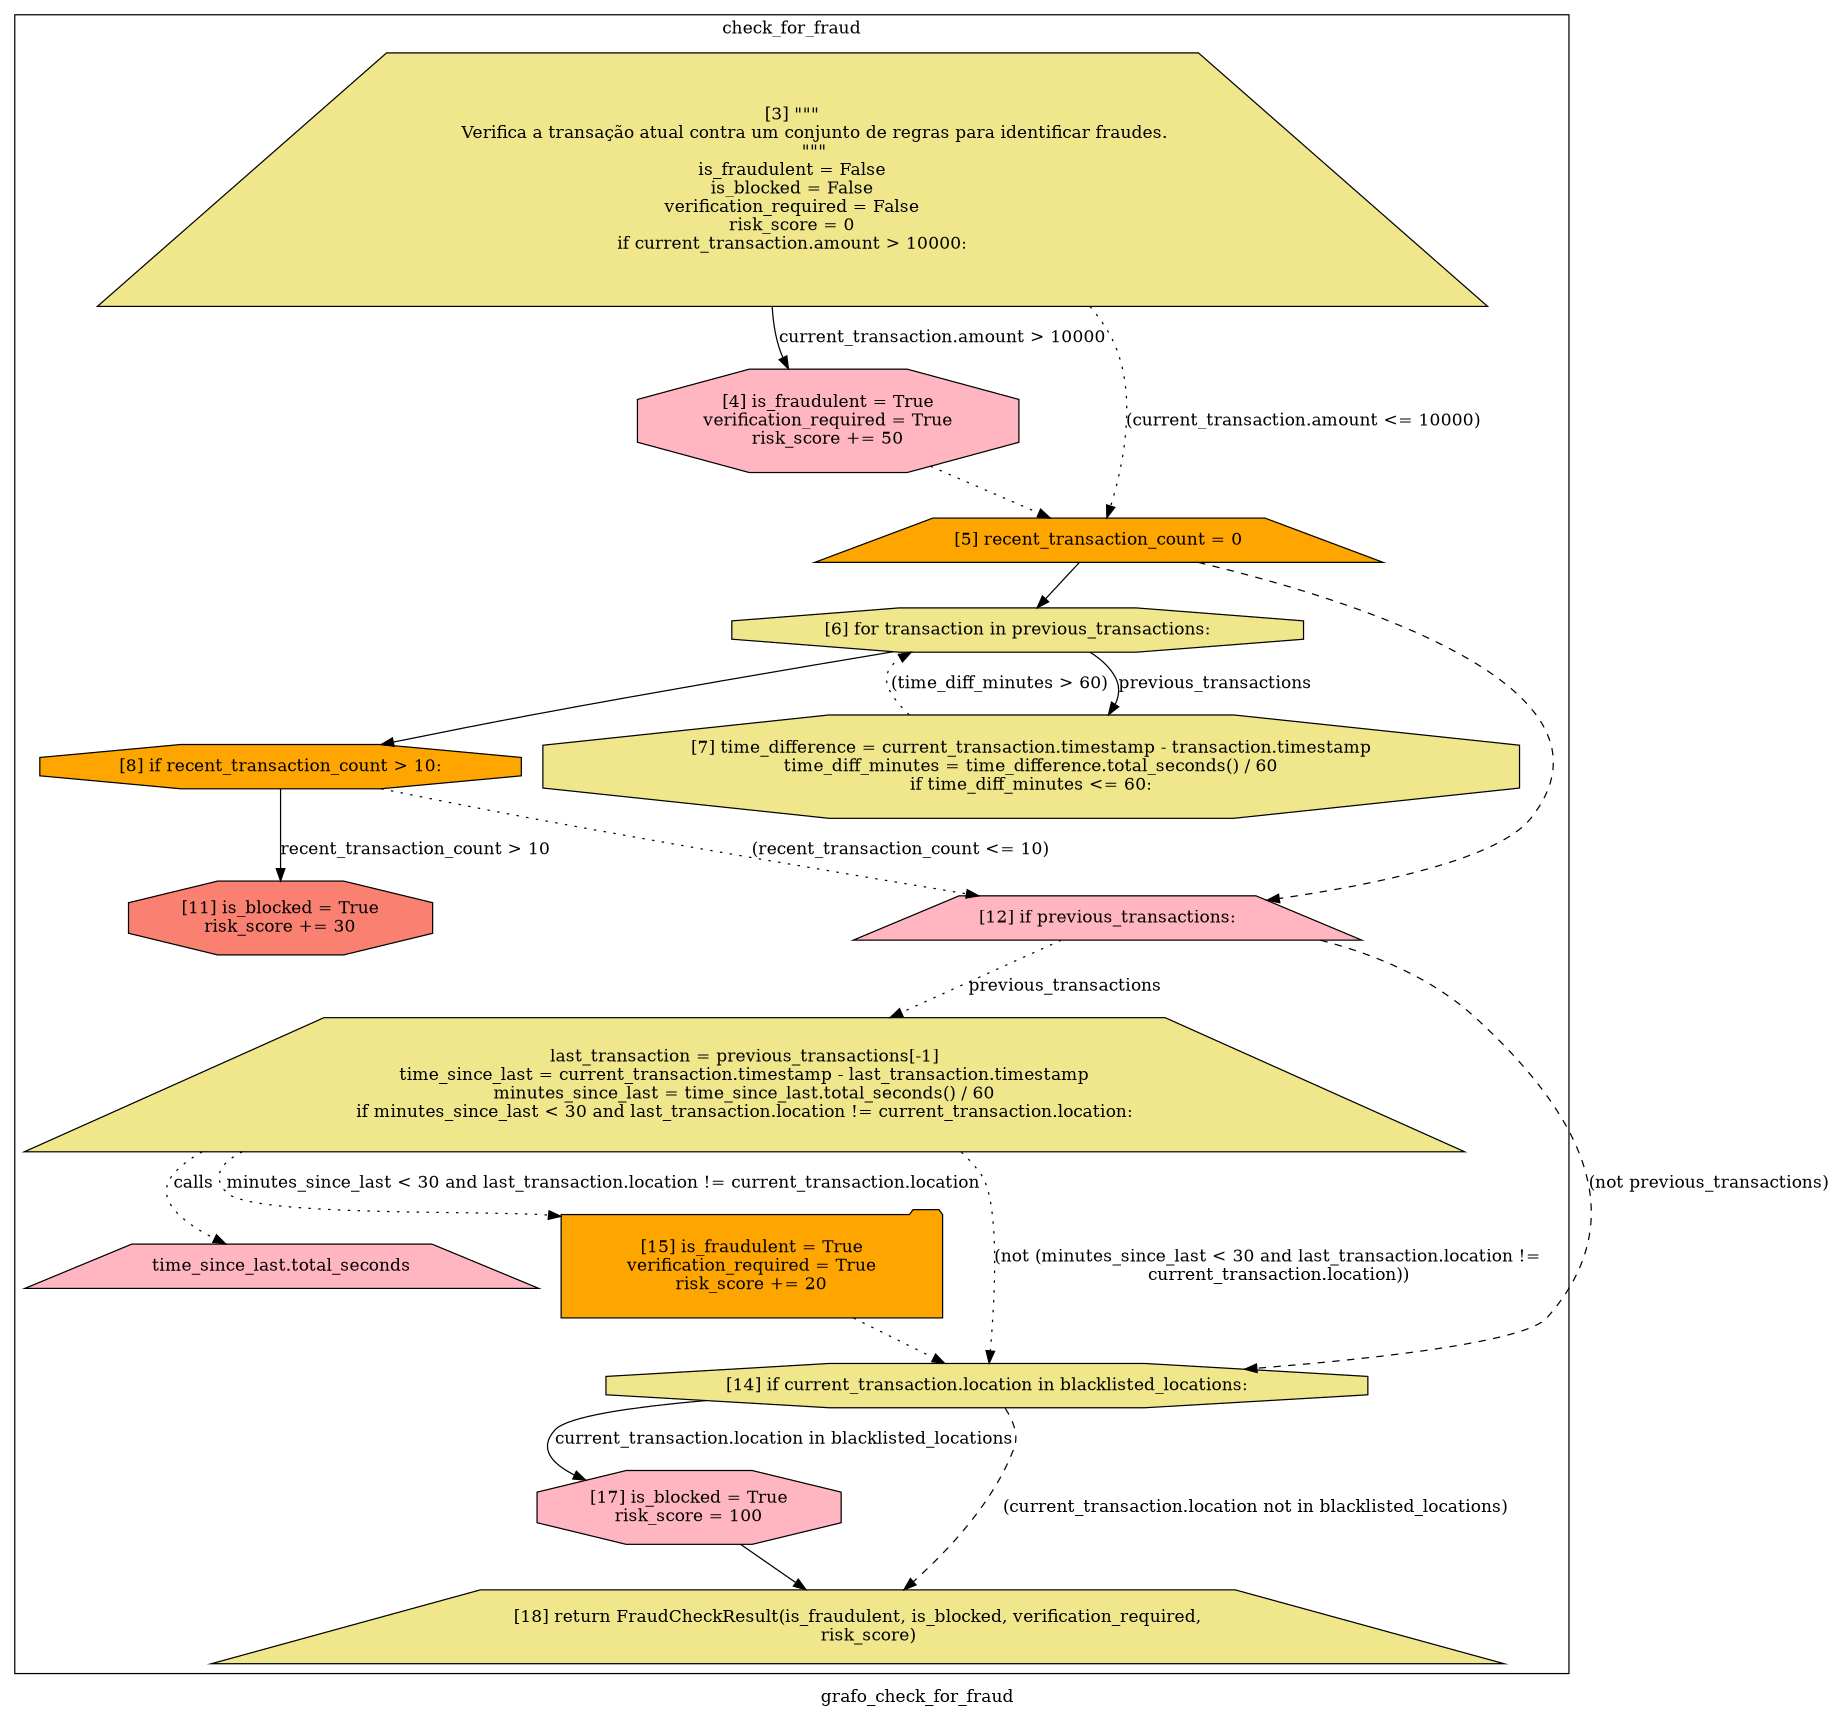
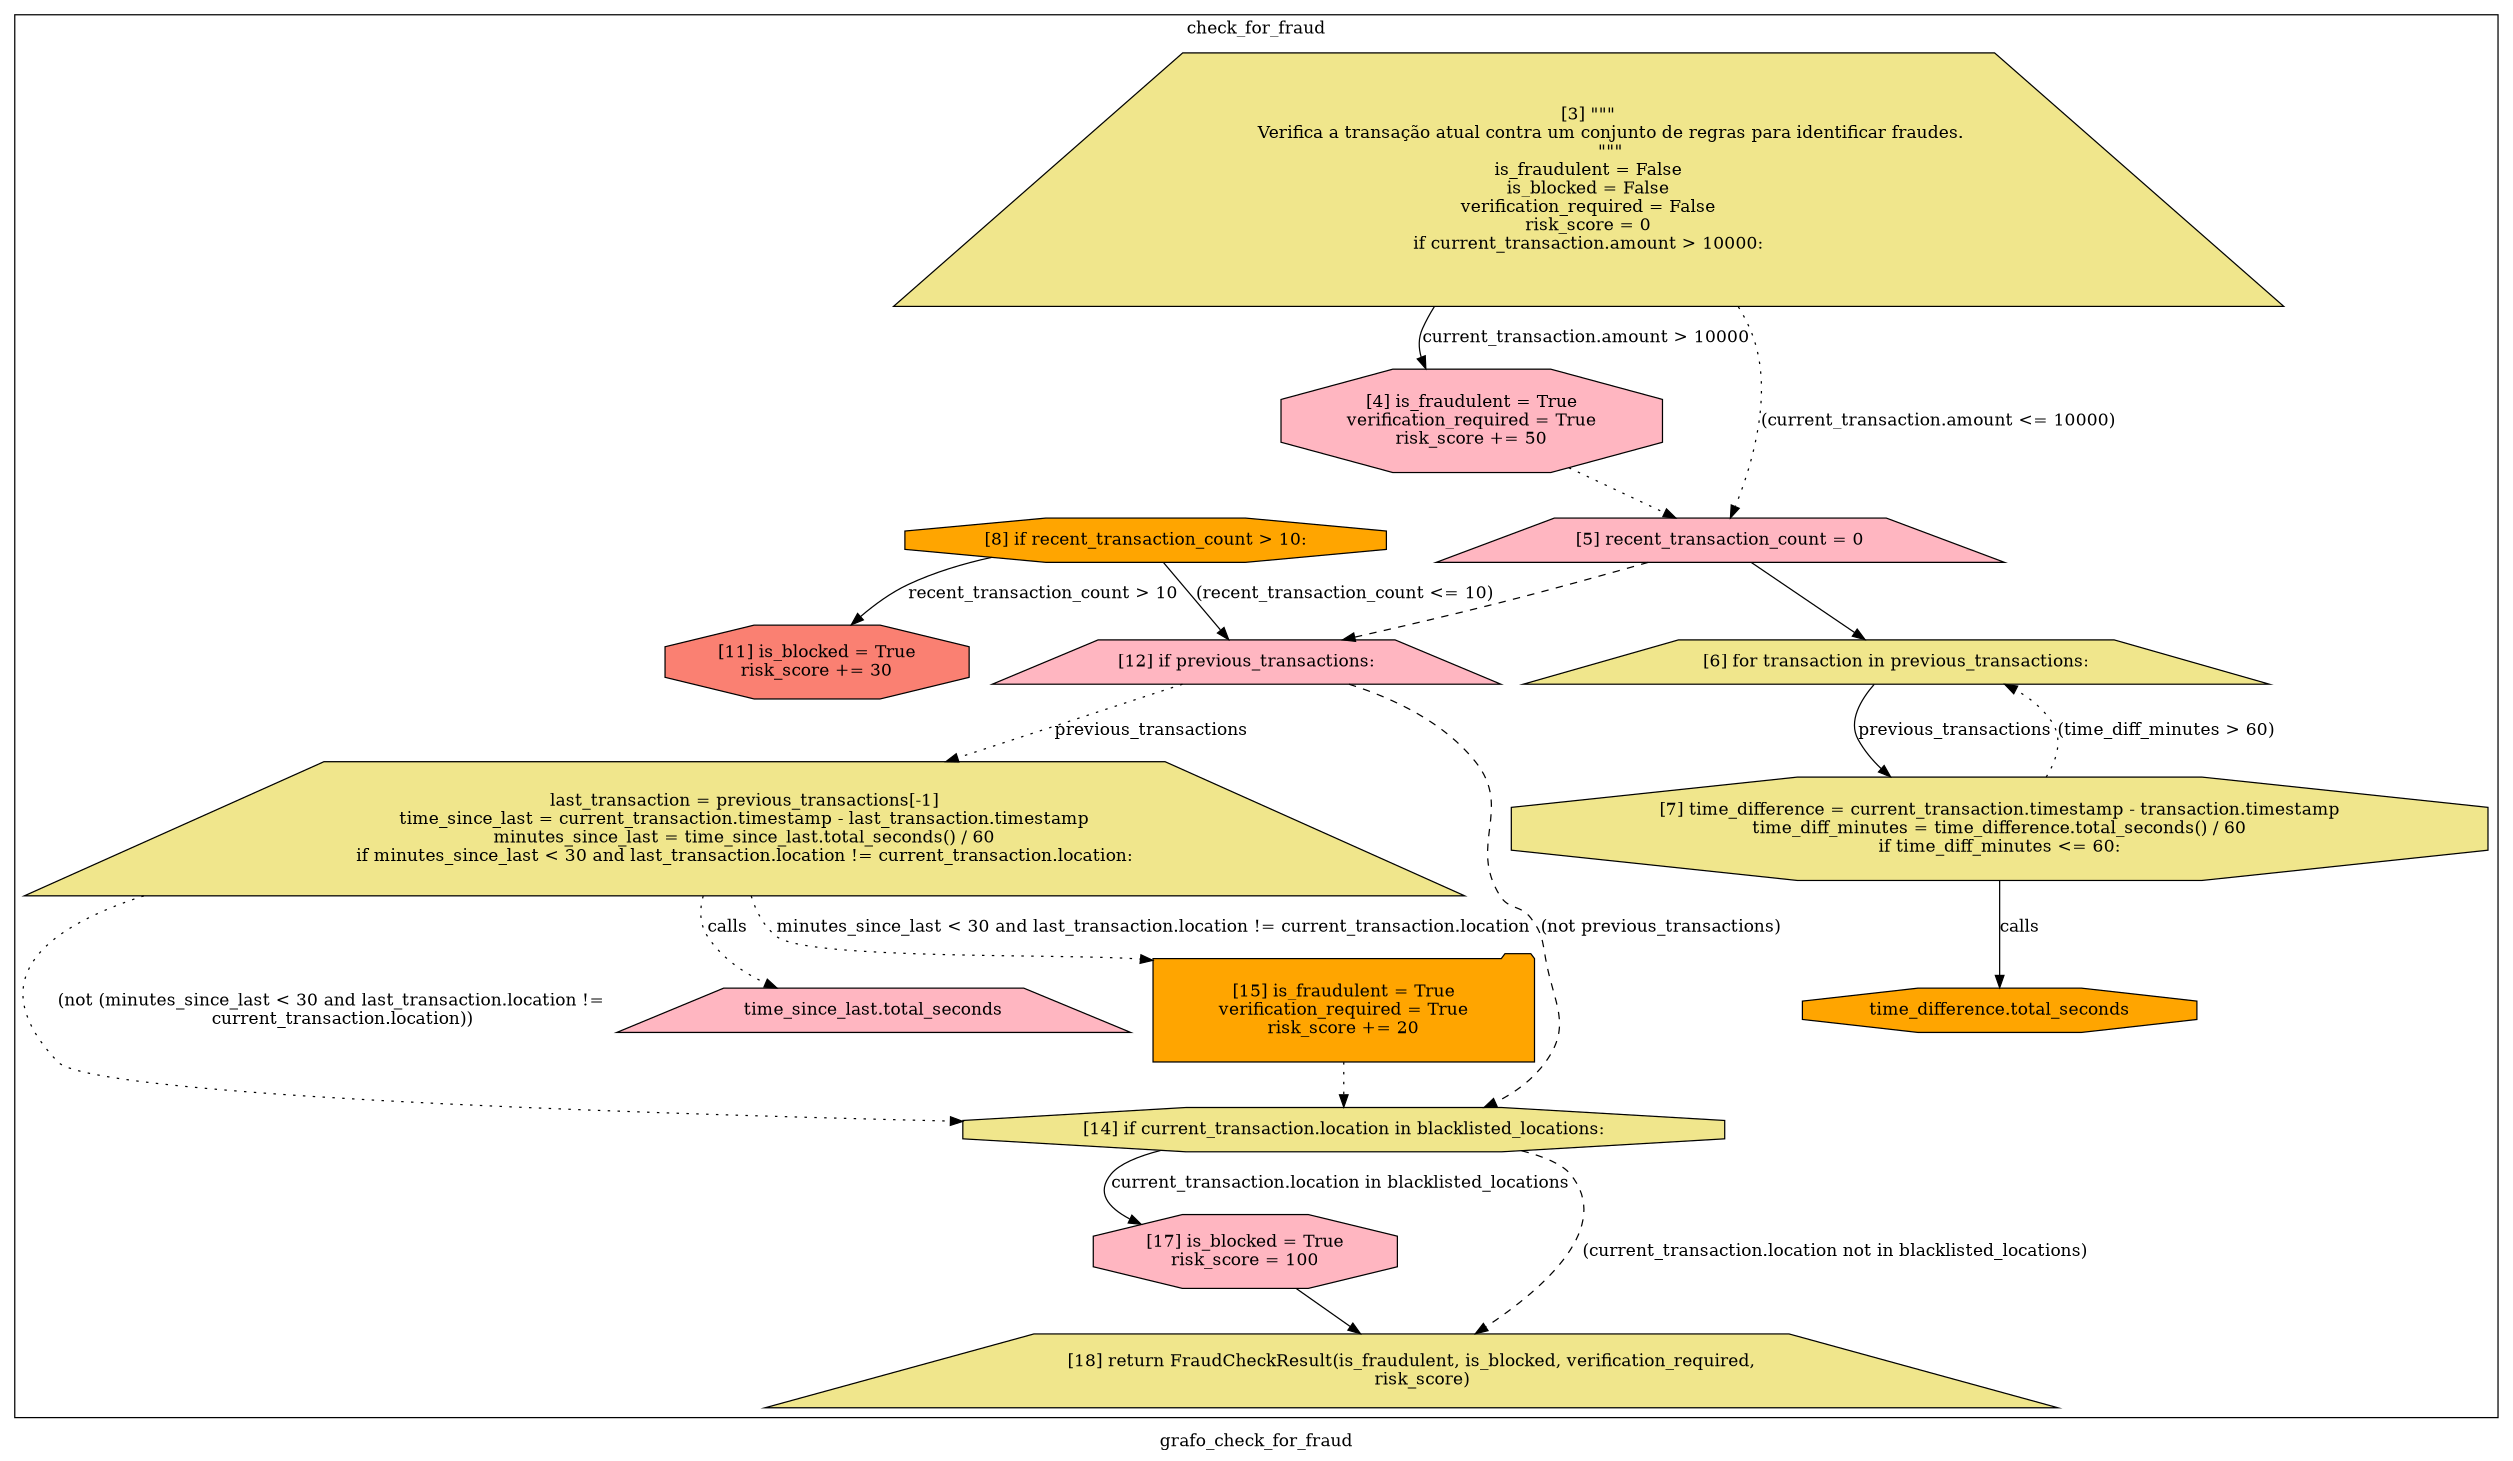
(1099, 540) -> (1720, 540)
(1018, 630) -> (1896, 662)
(643, 695) -> none
(673, 844) -> (1192, 596)
none -> (2000, 1010)
